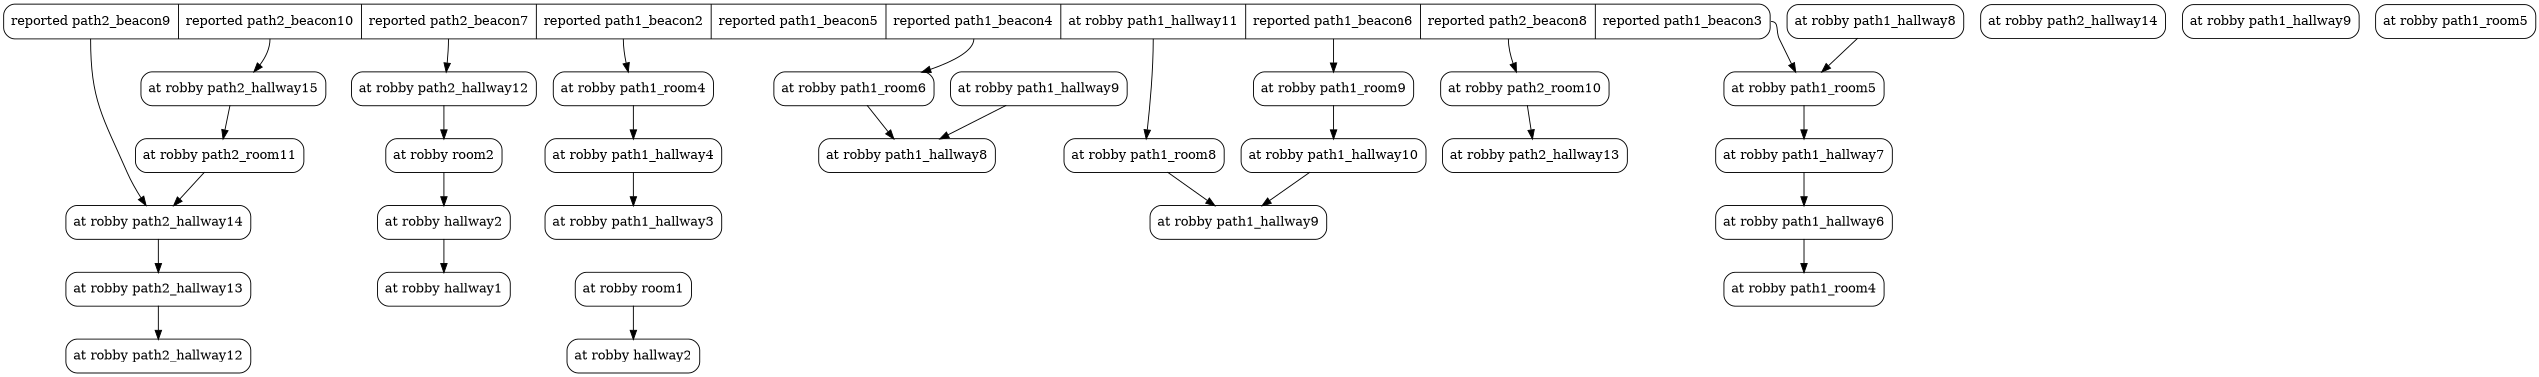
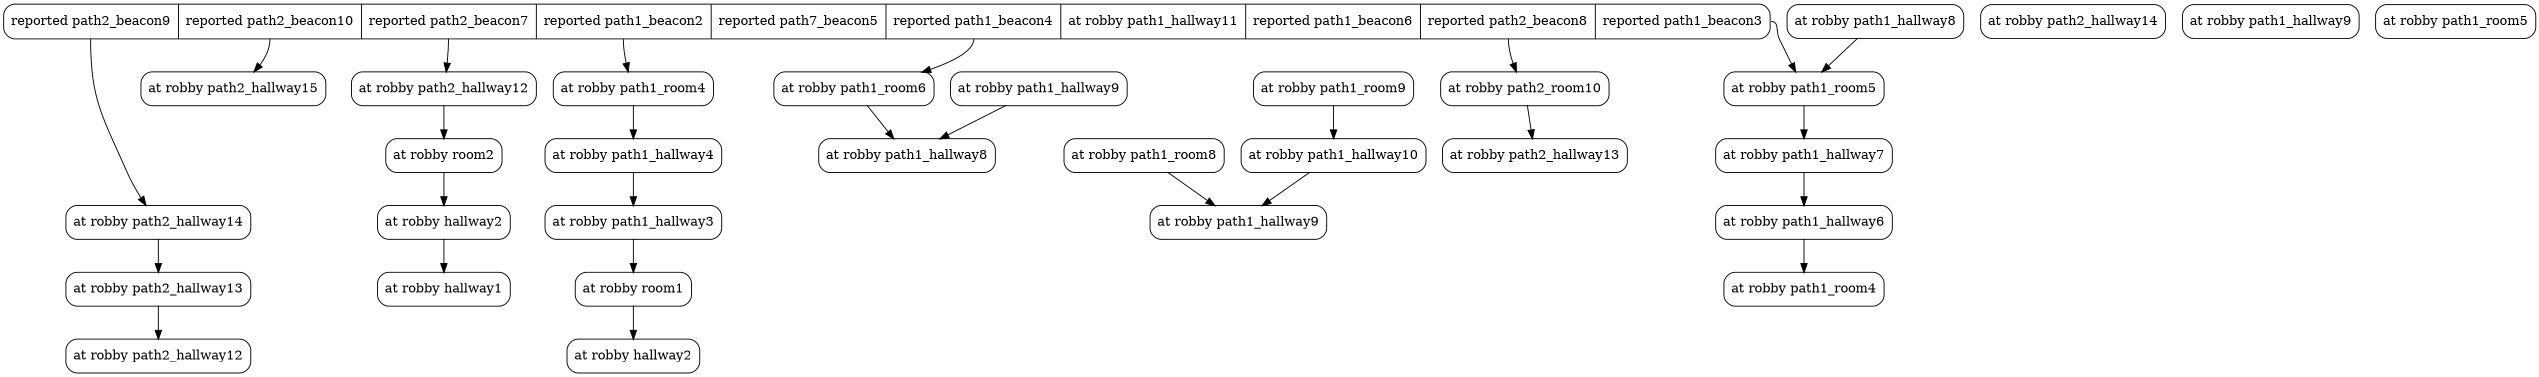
(799, 21) -> (799, 21)
(1334, 51) -> none
(1151, 84) -> none
(220, 156) -> none
none -> (633, 251)
